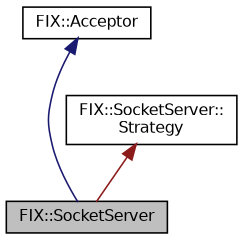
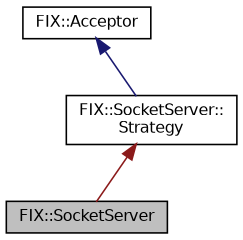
(49, 128) -> (121, 74)
